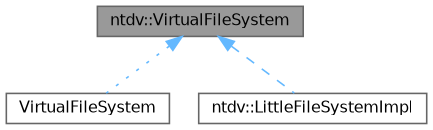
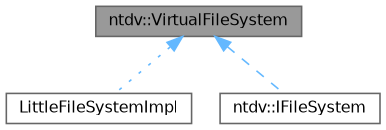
(88, 108) -> (99, 108)
(313, 108) -> (300, 108)
